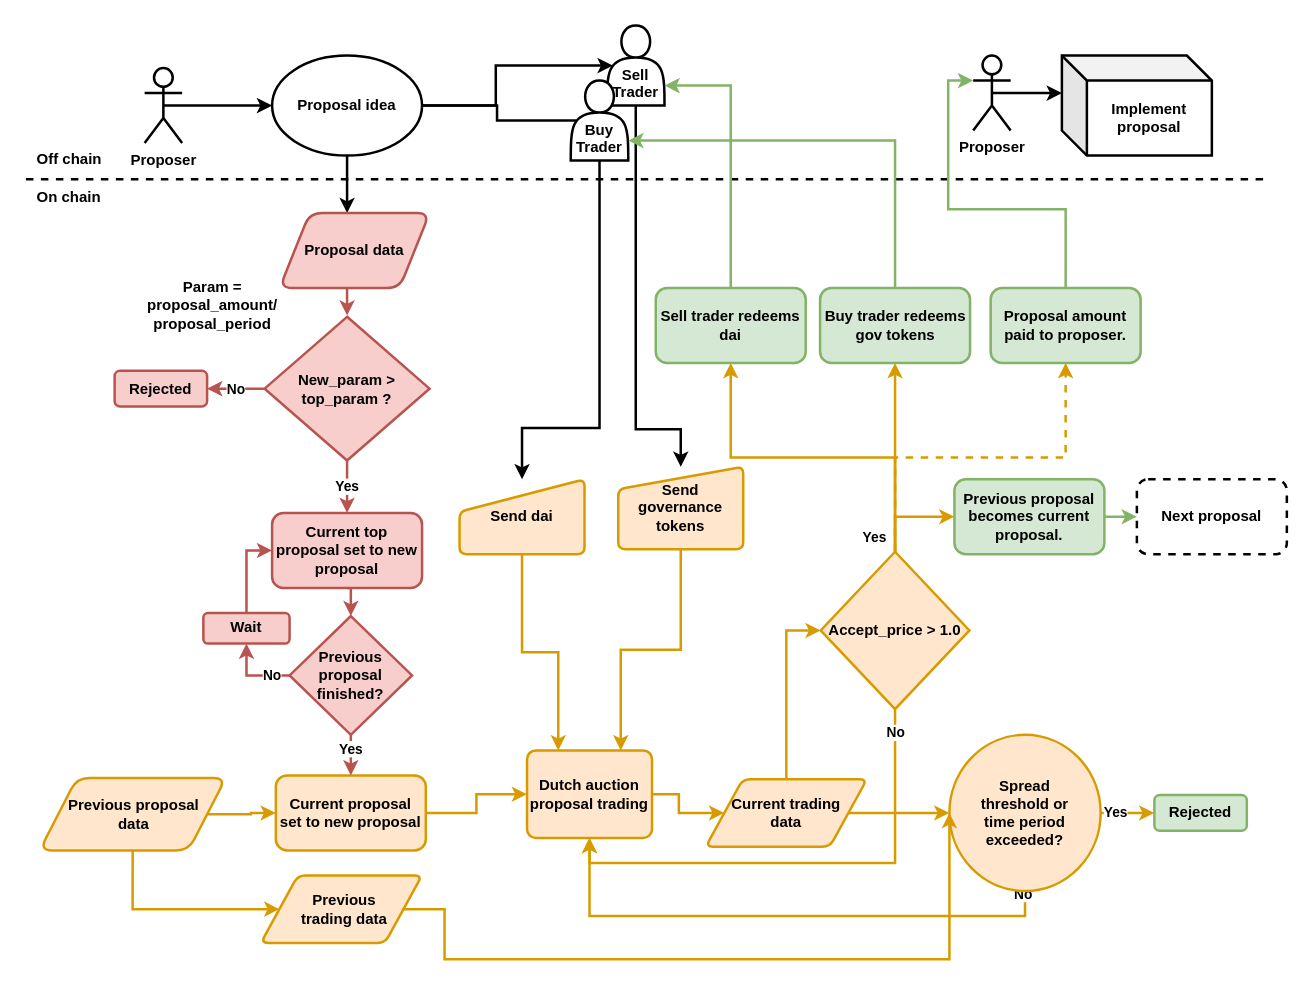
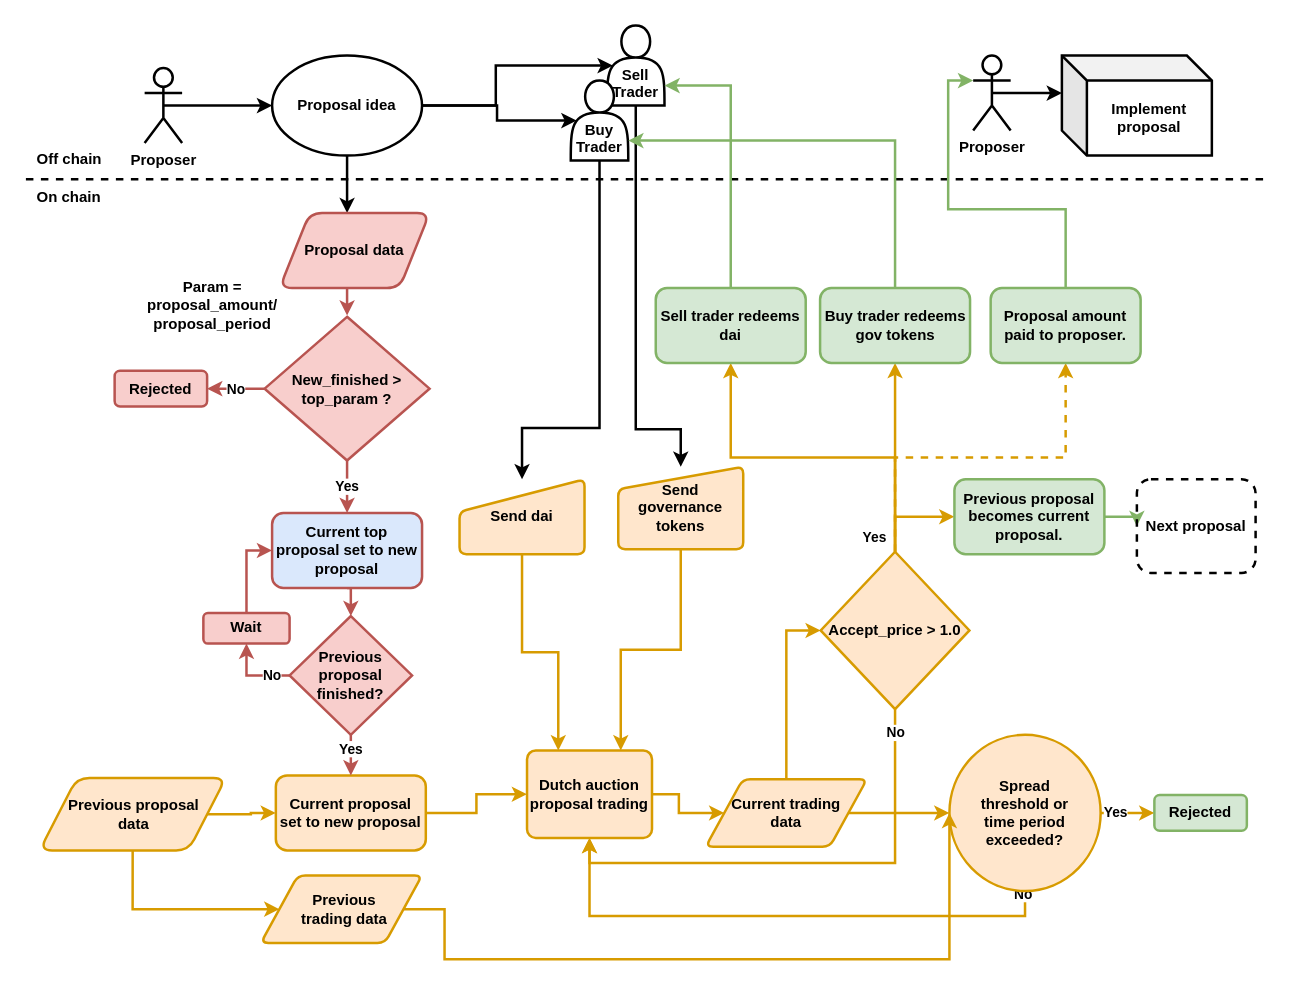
(568, 121) -> (563, 121)
(347, 389) -> (347, 389)
(1212, 517) -> (1196, 526)
(347, 551) -> (347, 551)
